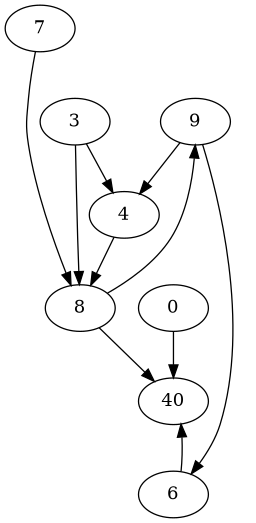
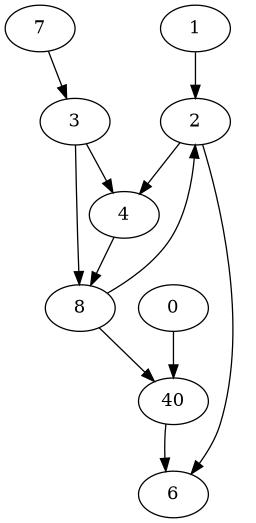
none -> (195, 28)
(195, 122) -> (195, 122)
(32, 165) -> (55, 69)
(182, 454) -> (165, 441)
